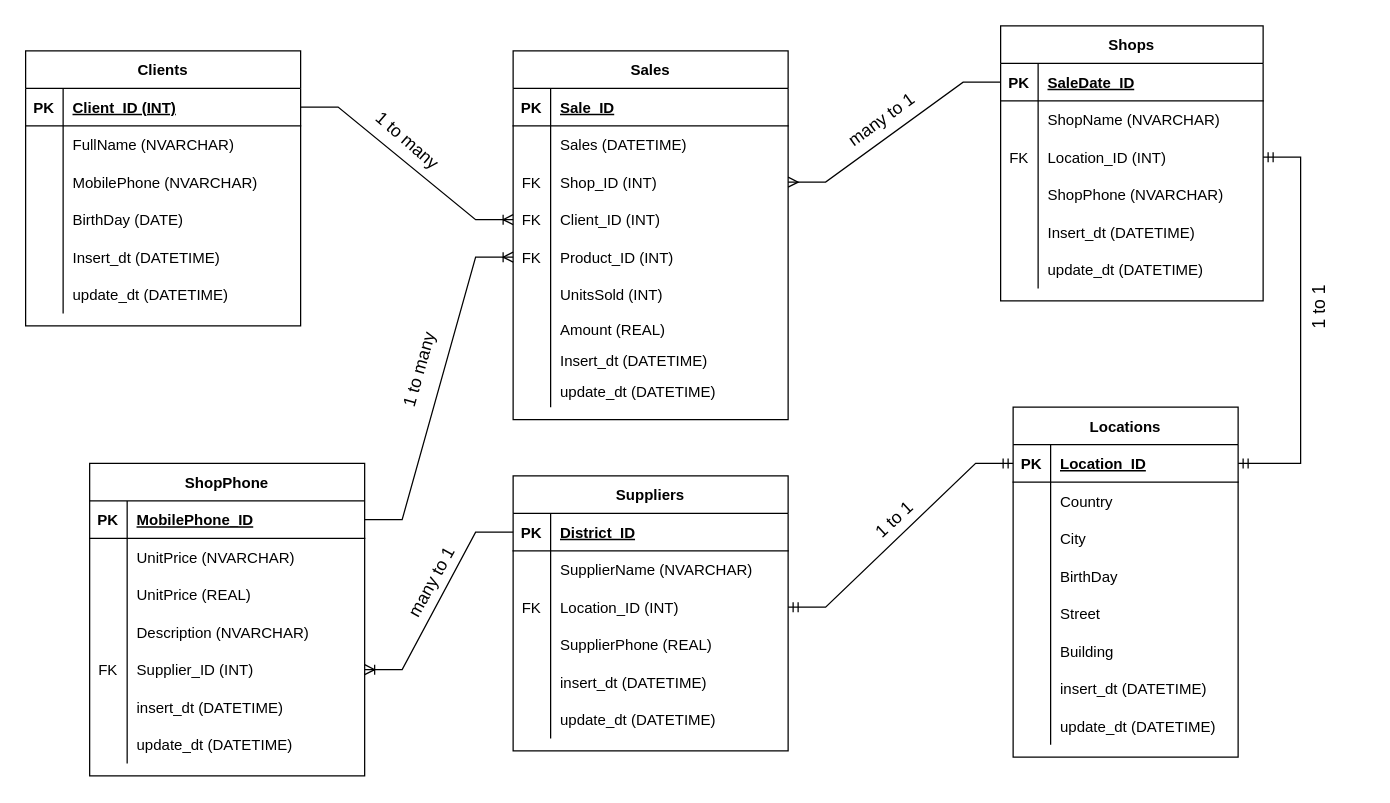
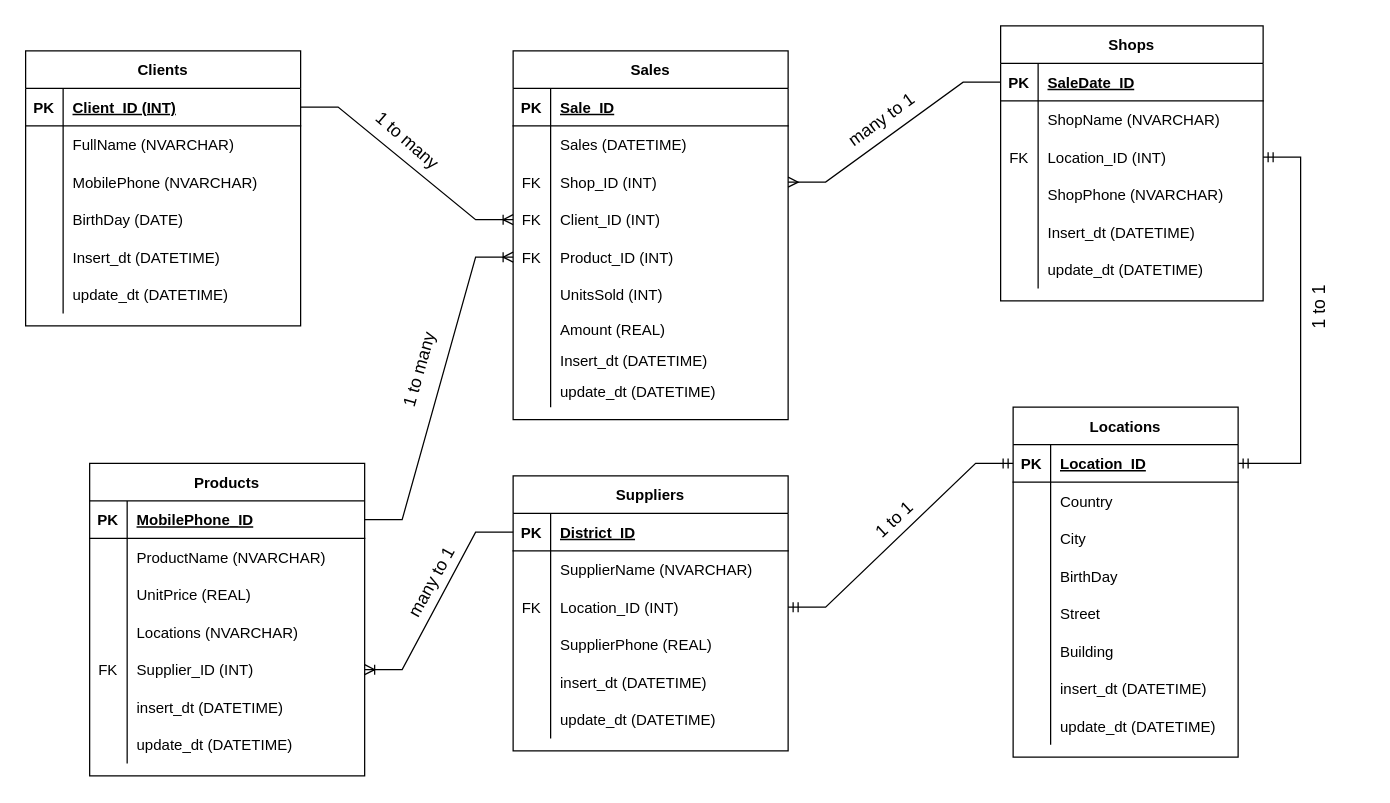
(227, 483) -> (227, 483)
(215, 558) -> (227, 558)
(223, 633) -> (217, 633)
